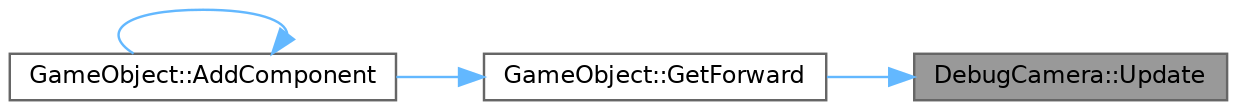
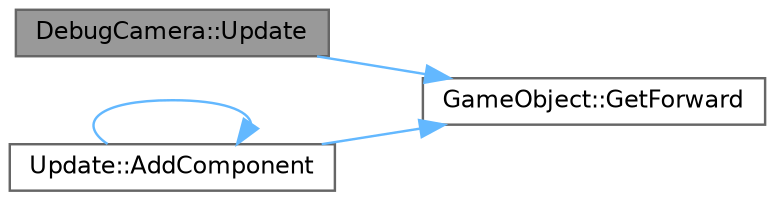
(203, 77) -> (172, 167)
(858, 77) -> (371, 65)
